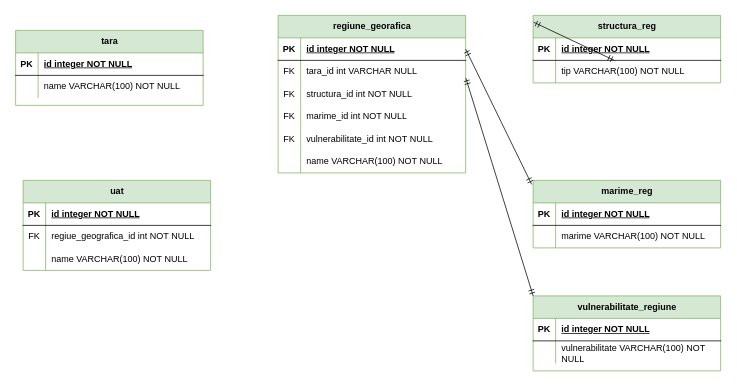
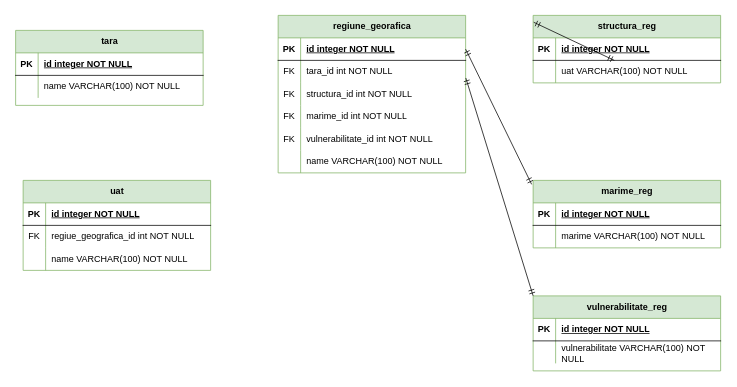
(361, 72) -> (351, 72)
(620, 72) -> (621, 72)
(627, 307) -> (627, 307)
